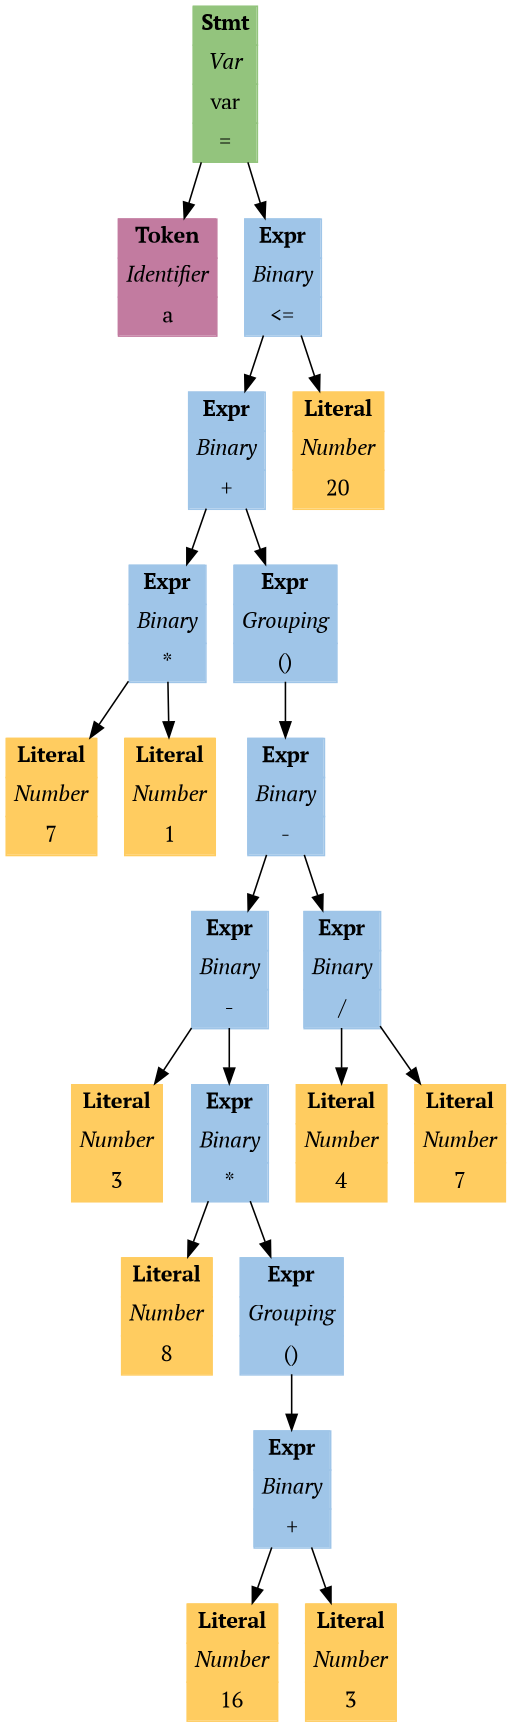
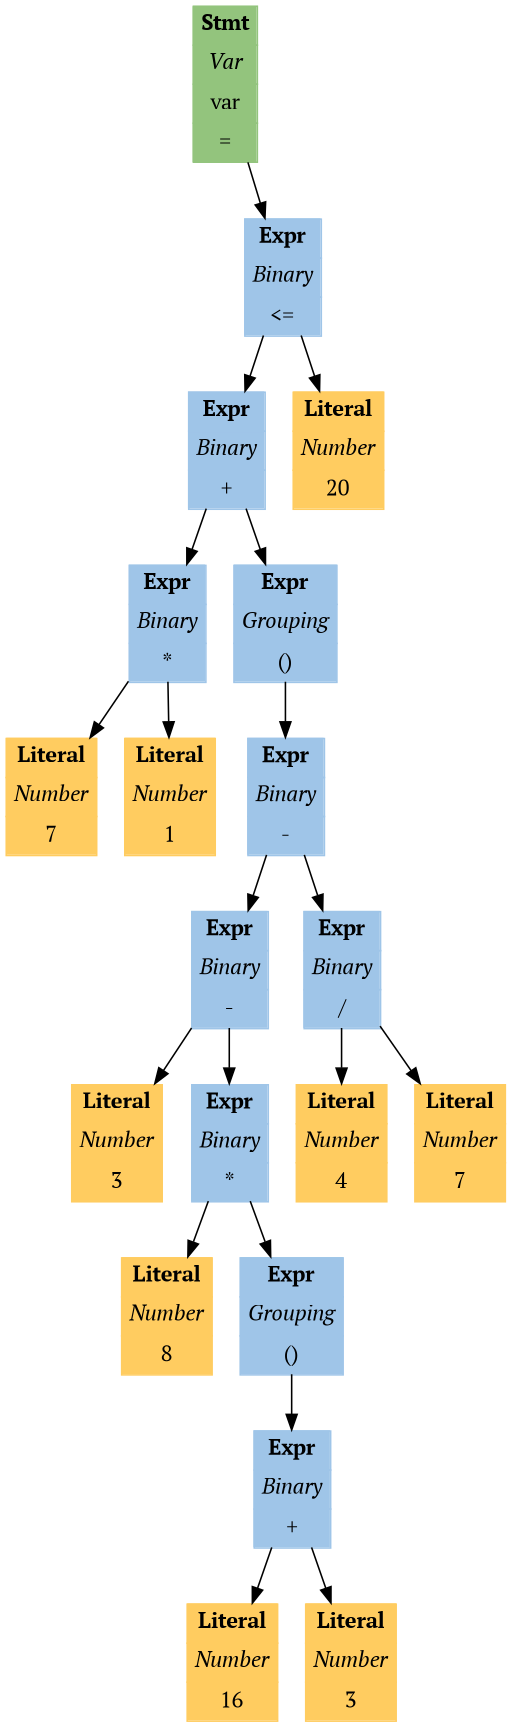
(167, 277) -> none
